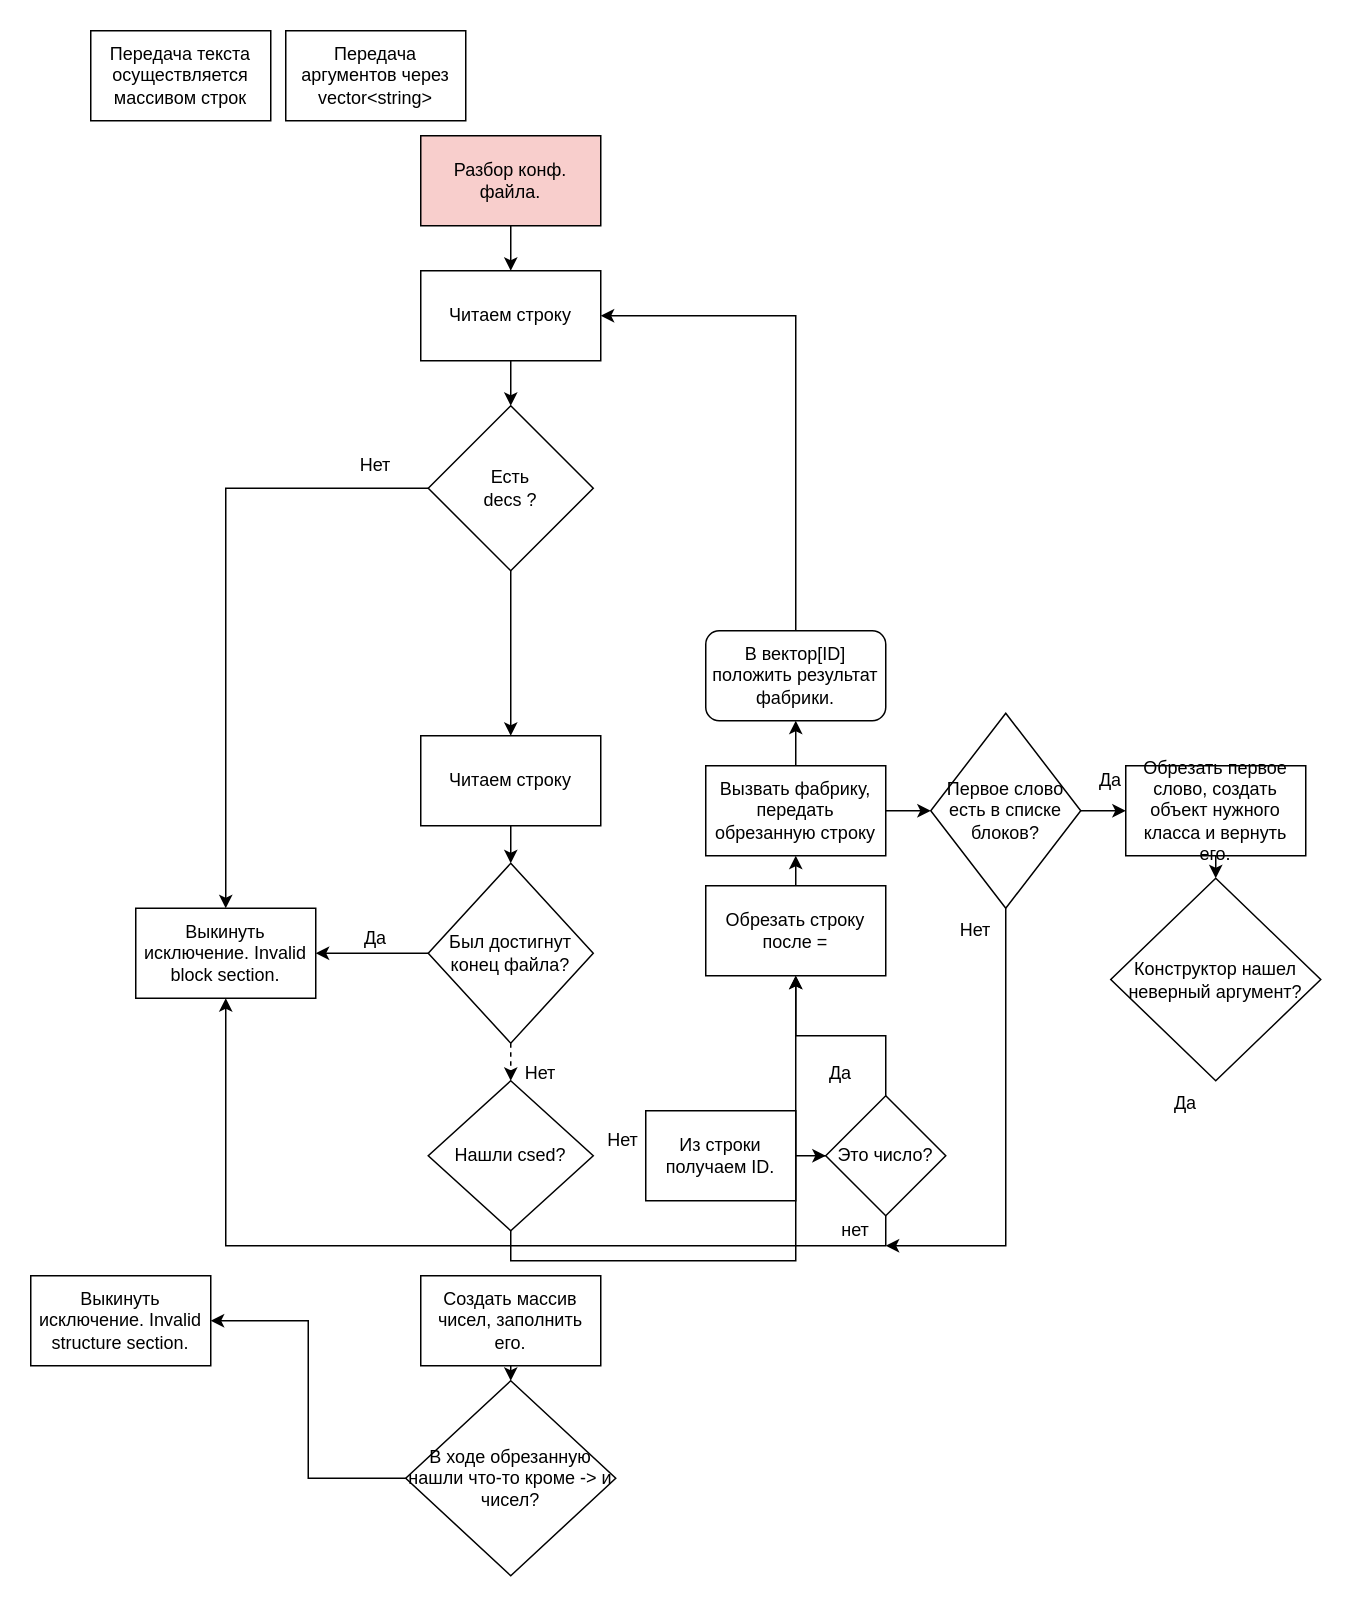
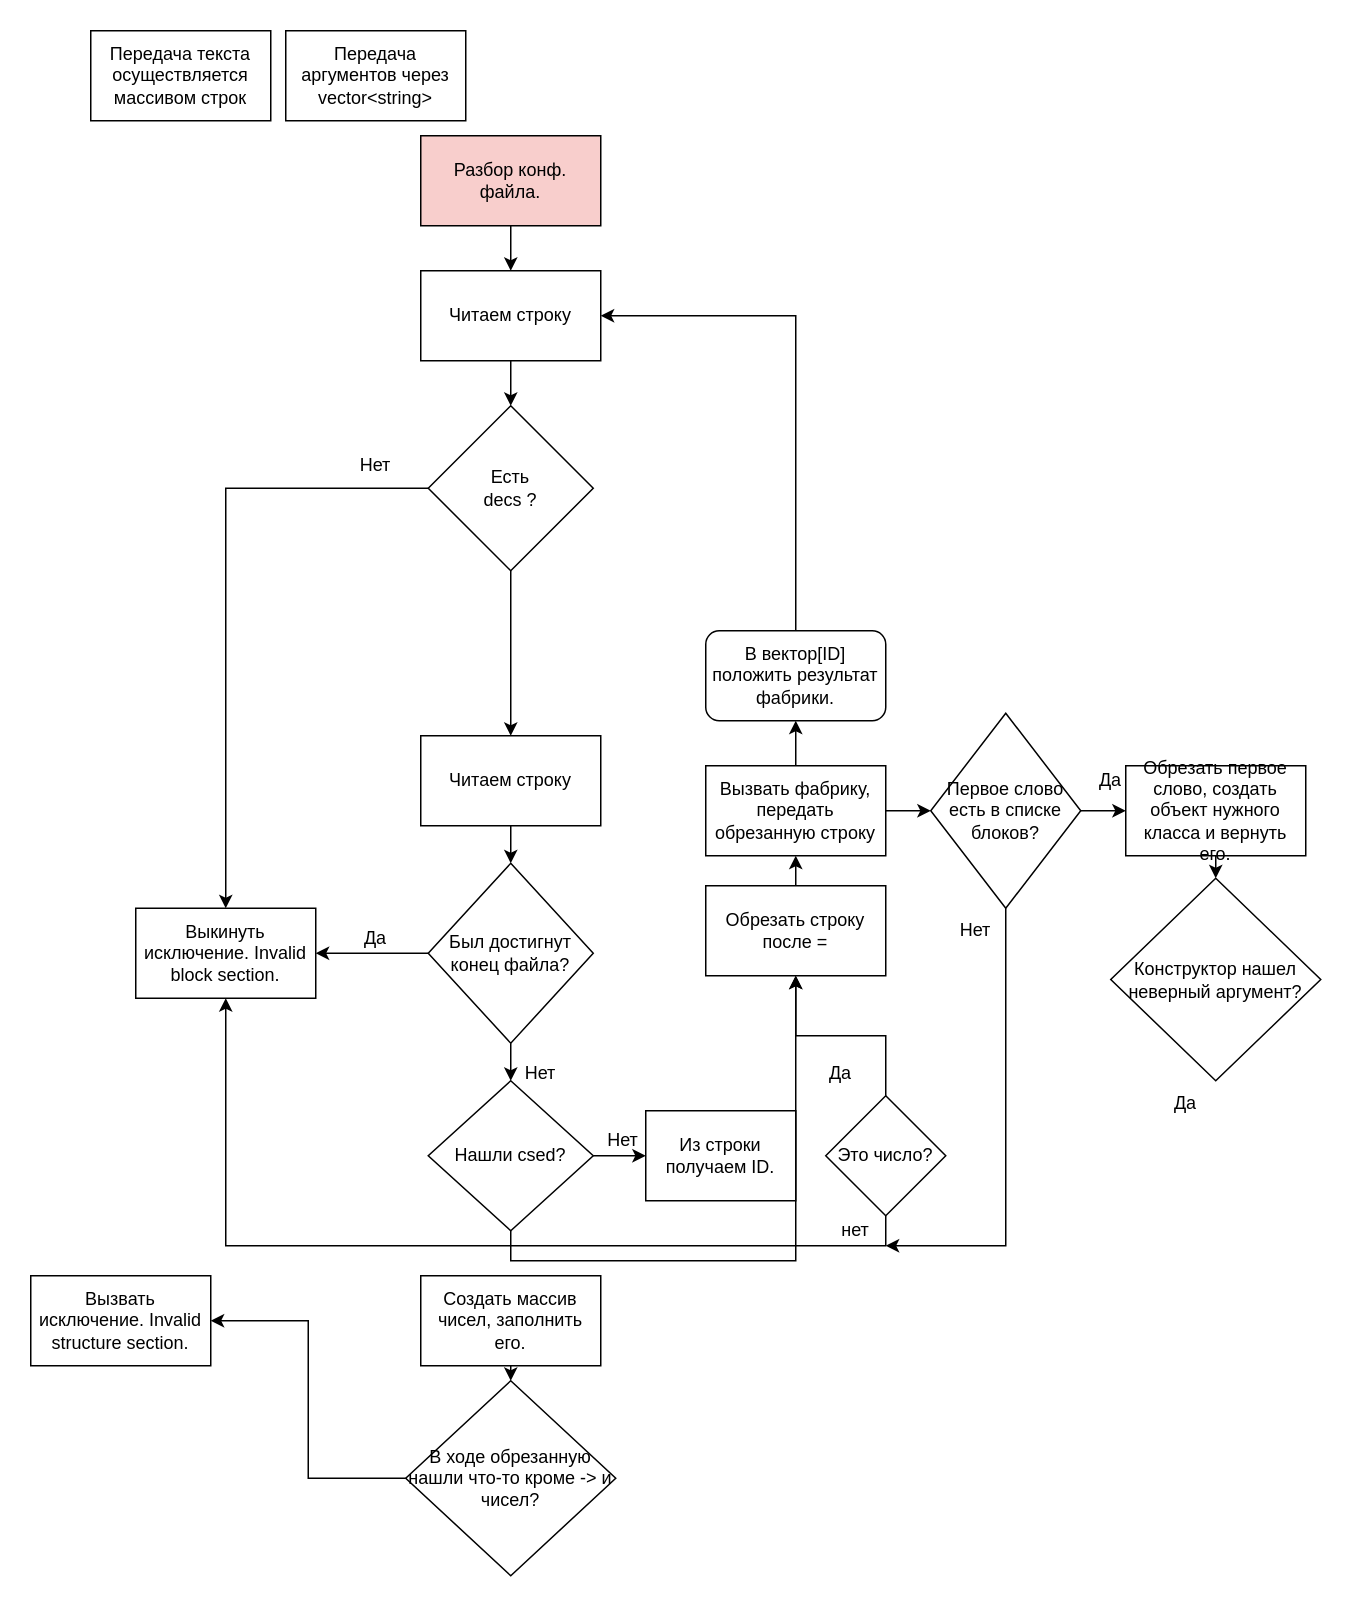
(511, 1059) -> (511, 1059)
none -> (615, 1156)
(816, 1156) -> none
(121, 1321) -> (121, 1321)
